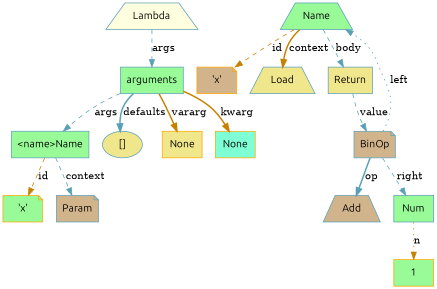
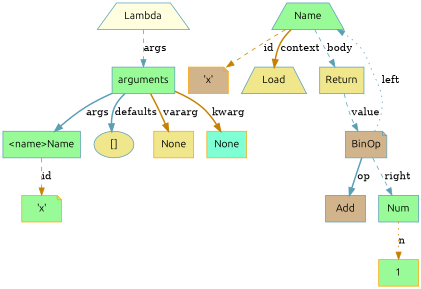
(93, 108) -> (85, 108)
(77, 209) -> none
(352, 209) -> (346, 209)
